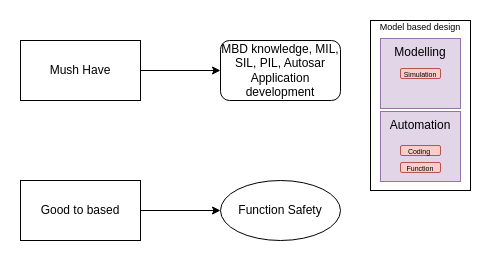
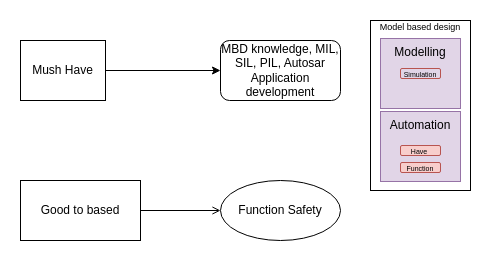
(81, 71) -> (63, 71)
(421, 74) -> (421, 74)
(421, 151) -> (421, 151)
(212, 211) -> (214, 211)
